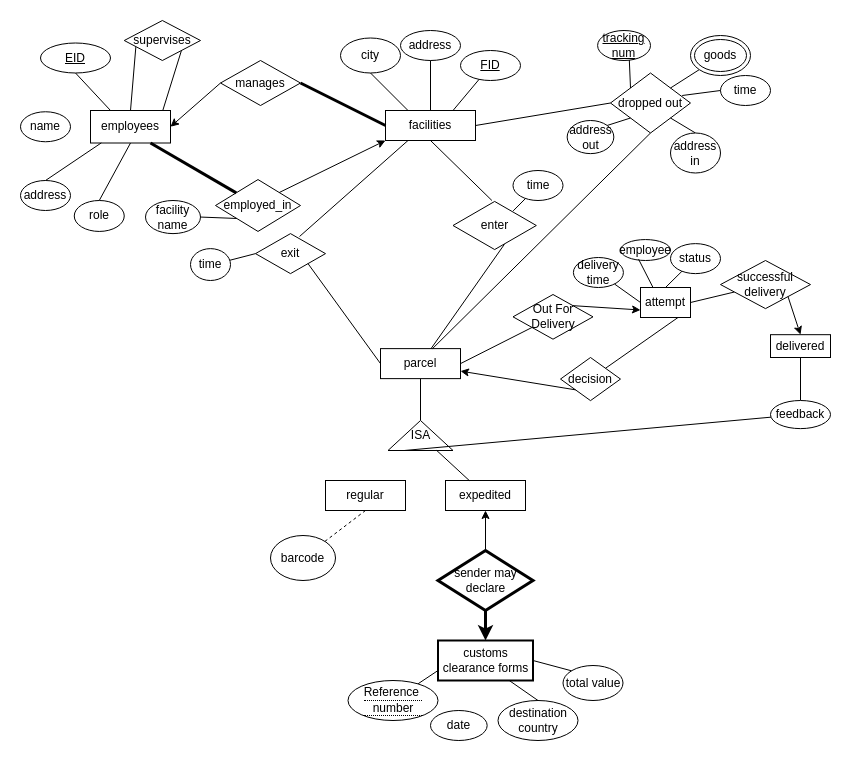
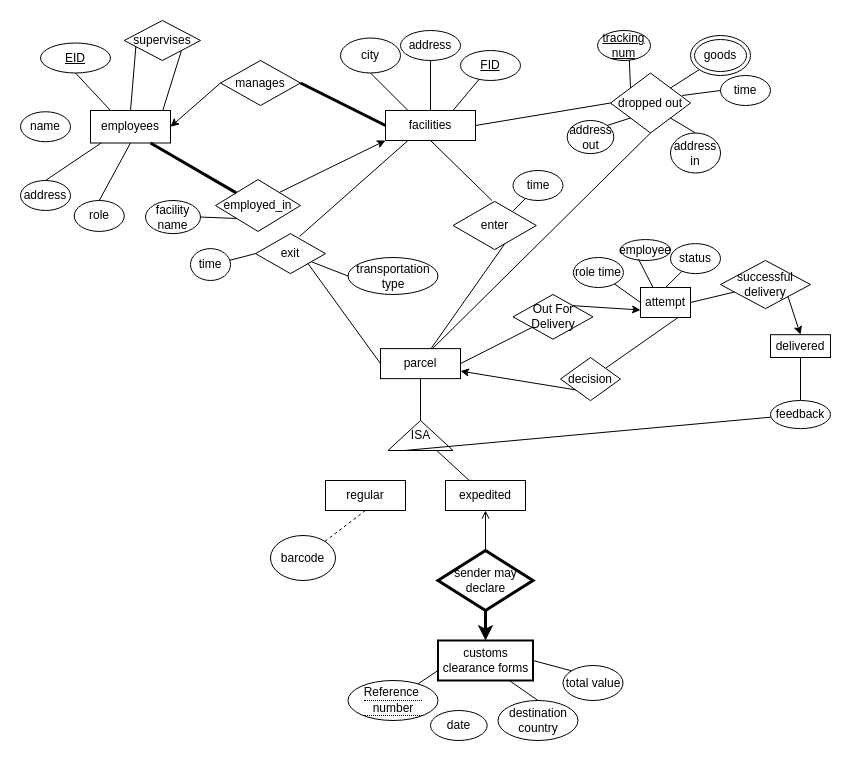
none -> (330, 269)
(599, 273) -> (599, 273)
none -> (393, 276)
(486, 519) -> (486, 517)
